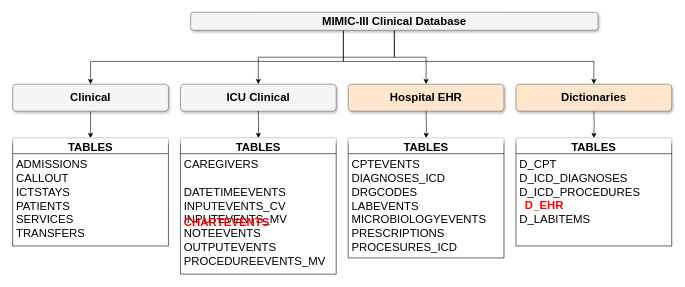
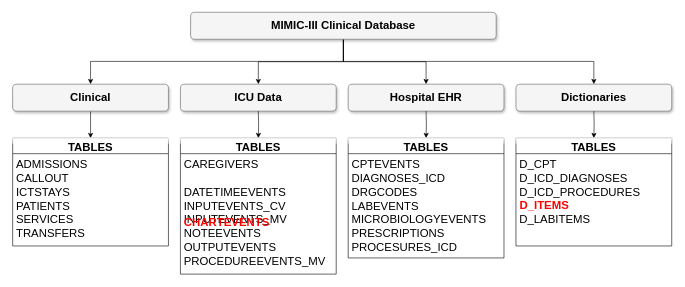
(395, 21) -> (344, 26)
(258, 98) -> (258, 98)
(426, 98) -> (426, 98)
(594, 98) -> (594, 98)
(545, 205) -> (545, 205)
